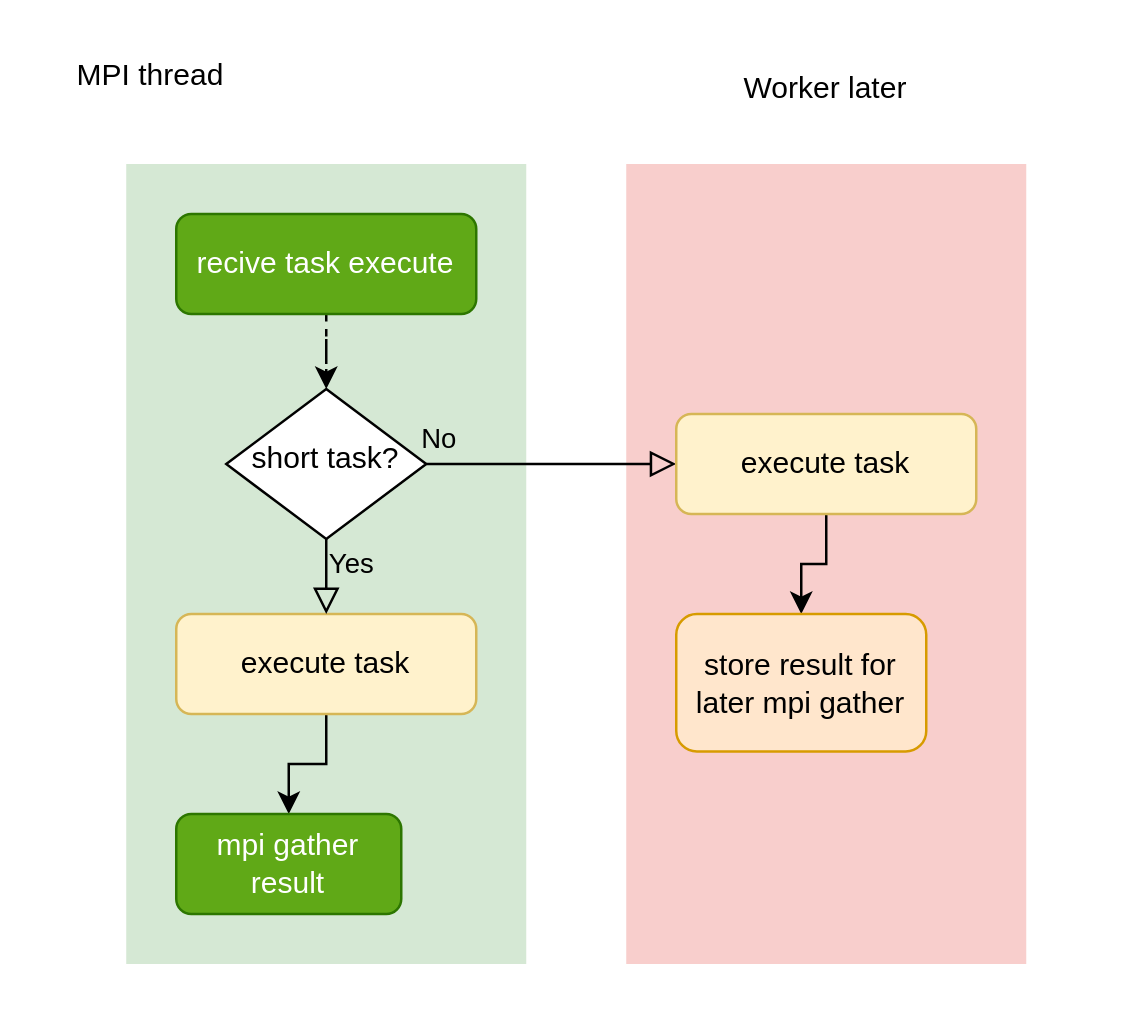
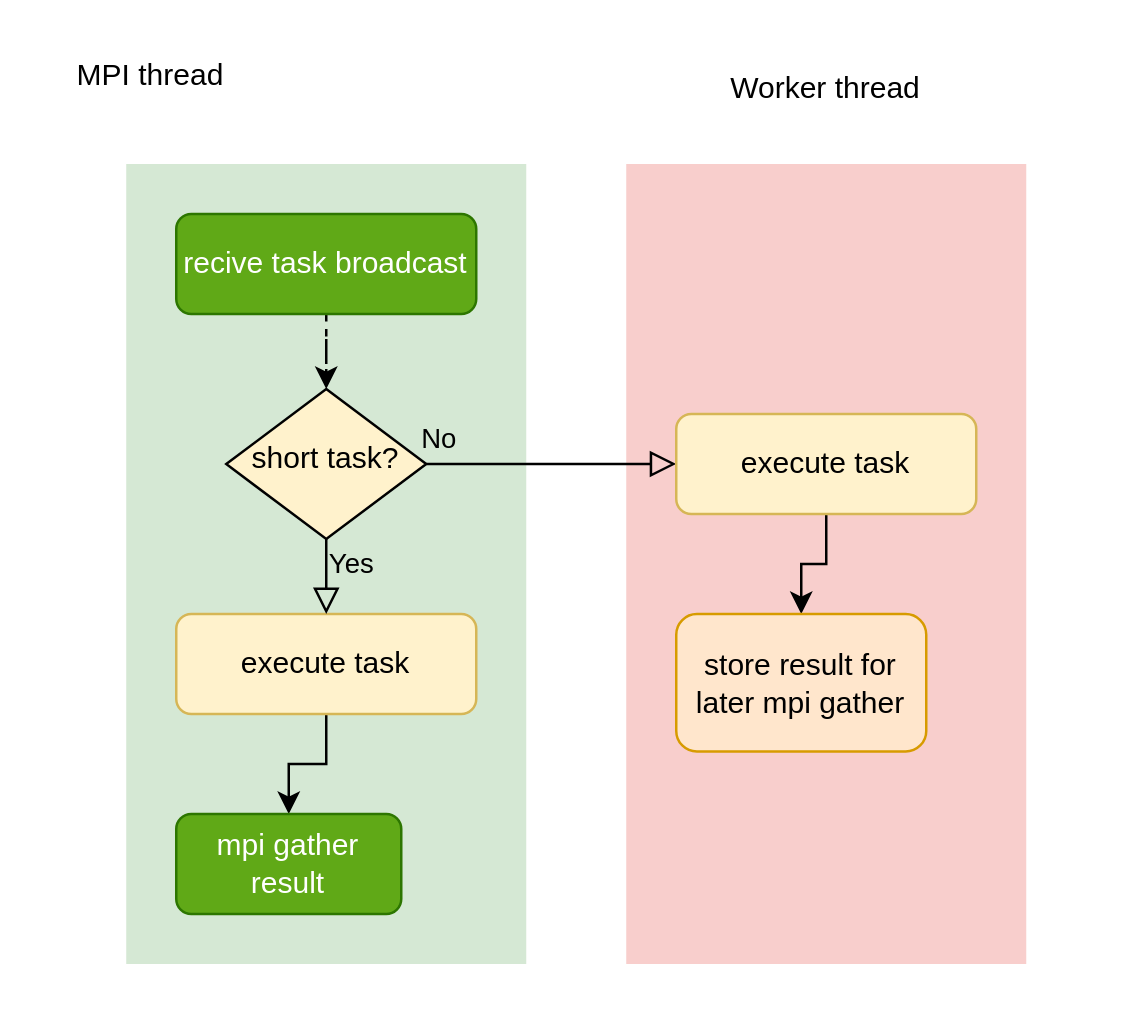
(826, 89) -> (826, 89)
(326, 264) -> (326, 264)
(326, 464) -> (326, 464)
